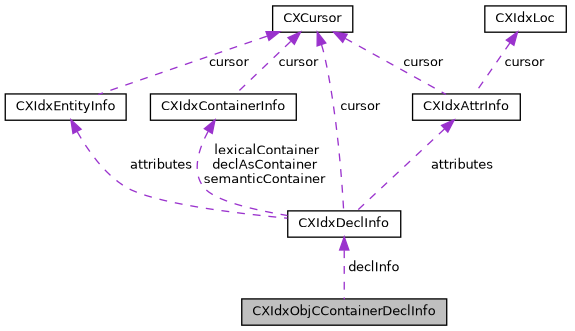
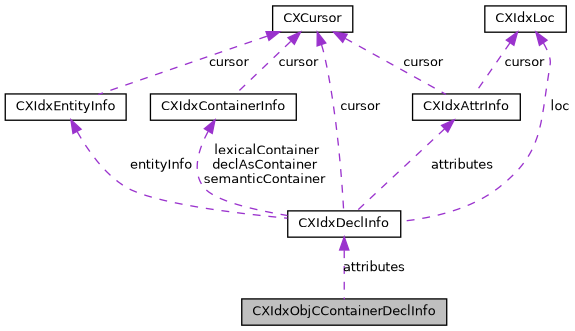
(160, 166) -> (160, 166)
none -> (519, 168)
(372, 268) -> (372, 268)
